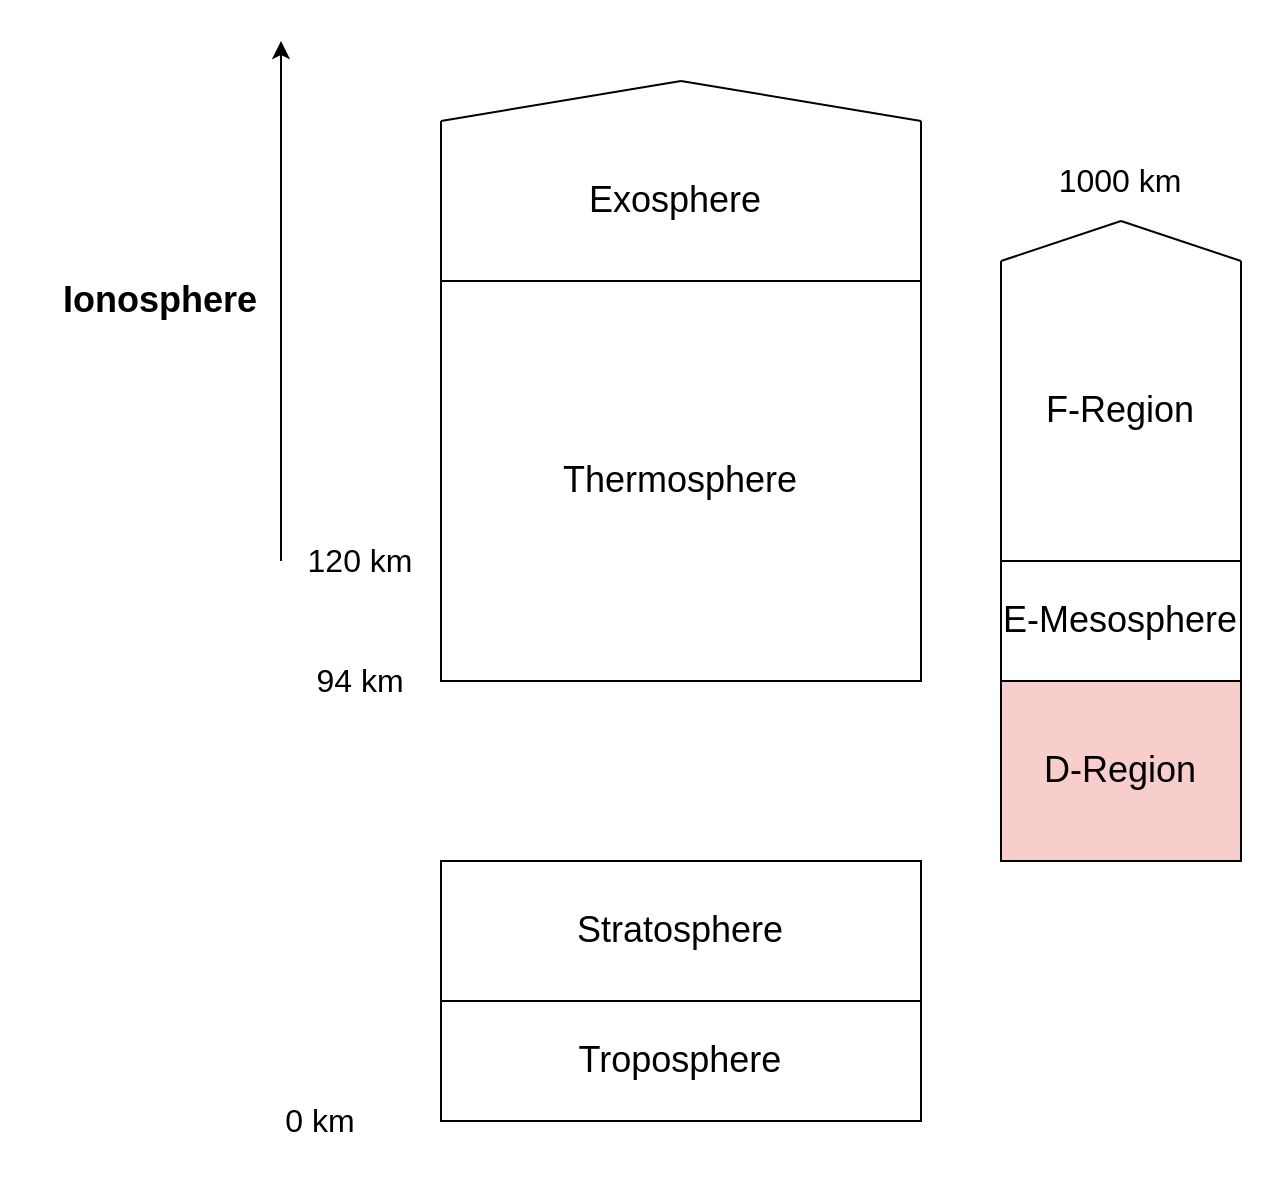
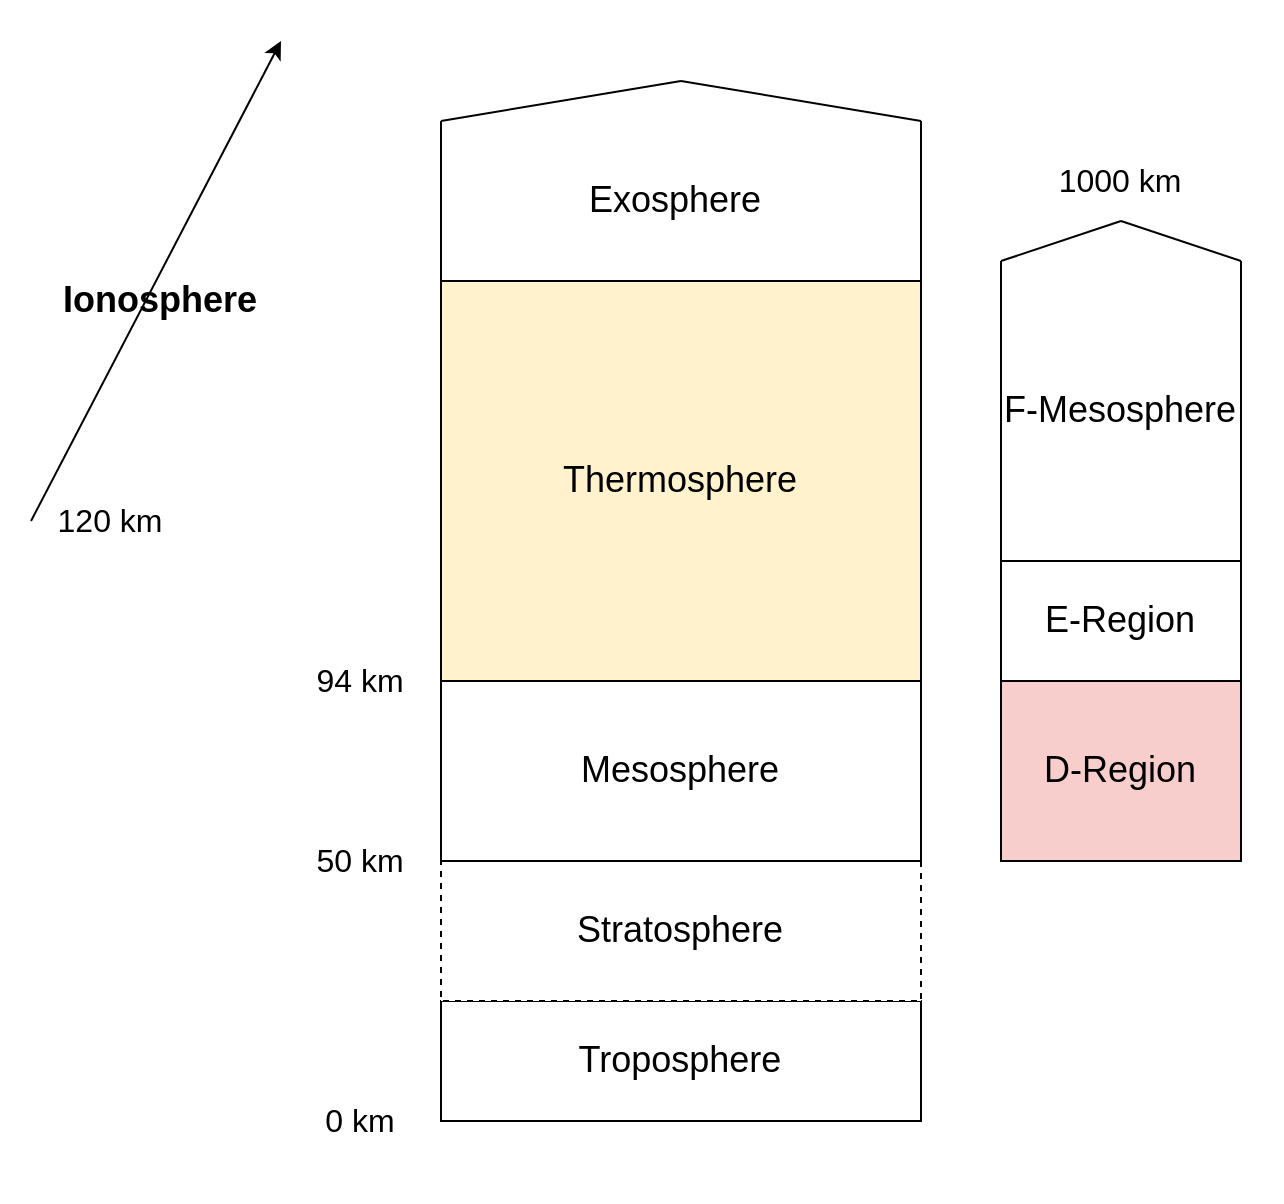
(1121, 411) -> (1121, 411)
(681, 481) -> (681, 481)
(361, 561) -> (111, 521)
(1121, 621) -> (1121, 621)
none -> (681, 771)
none -> (361, 861)
(681, 931) -> (681, 931)
(321, 1121) -> (361, 1121)
